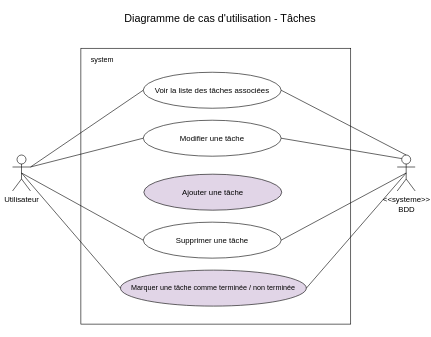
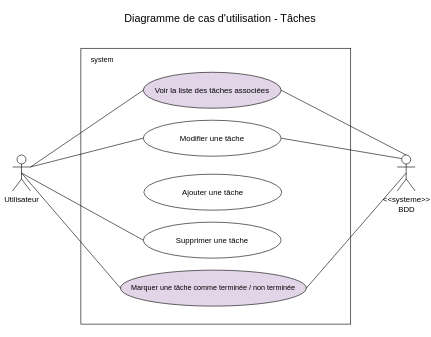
(212, 90) -> (212, 90)
(213, 192) -> (213, 192)
(341, 208) -> none
